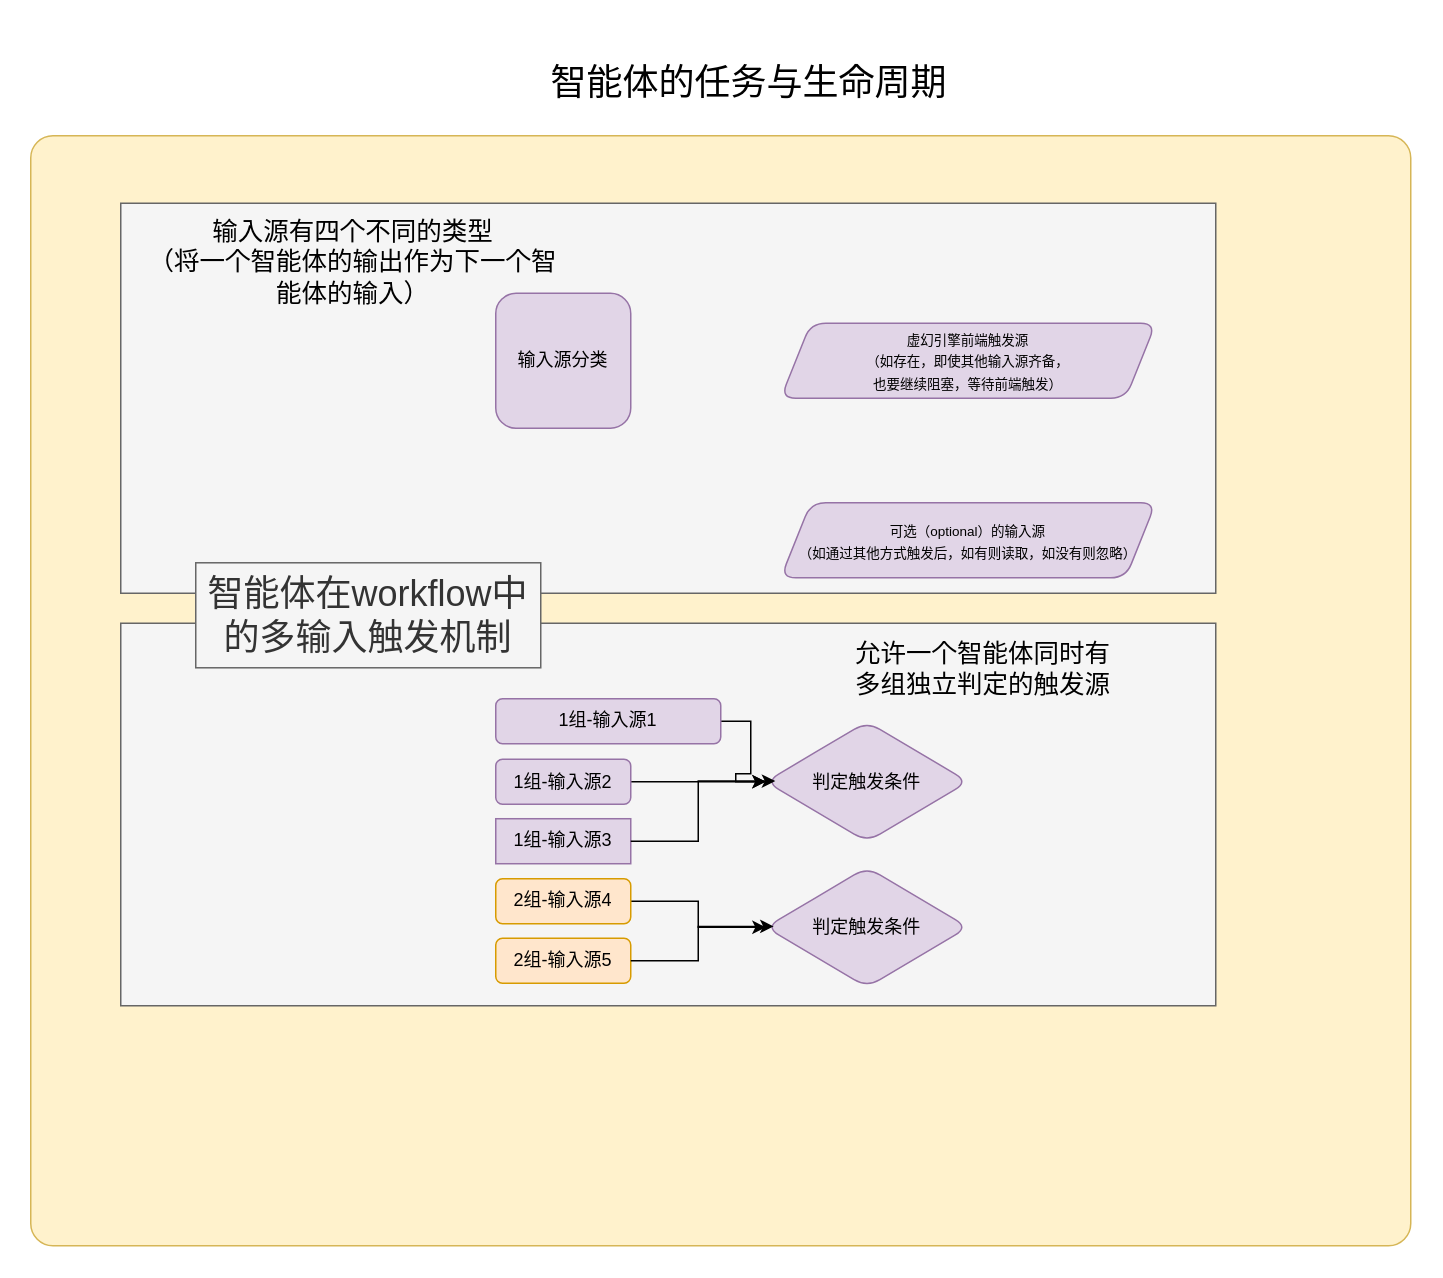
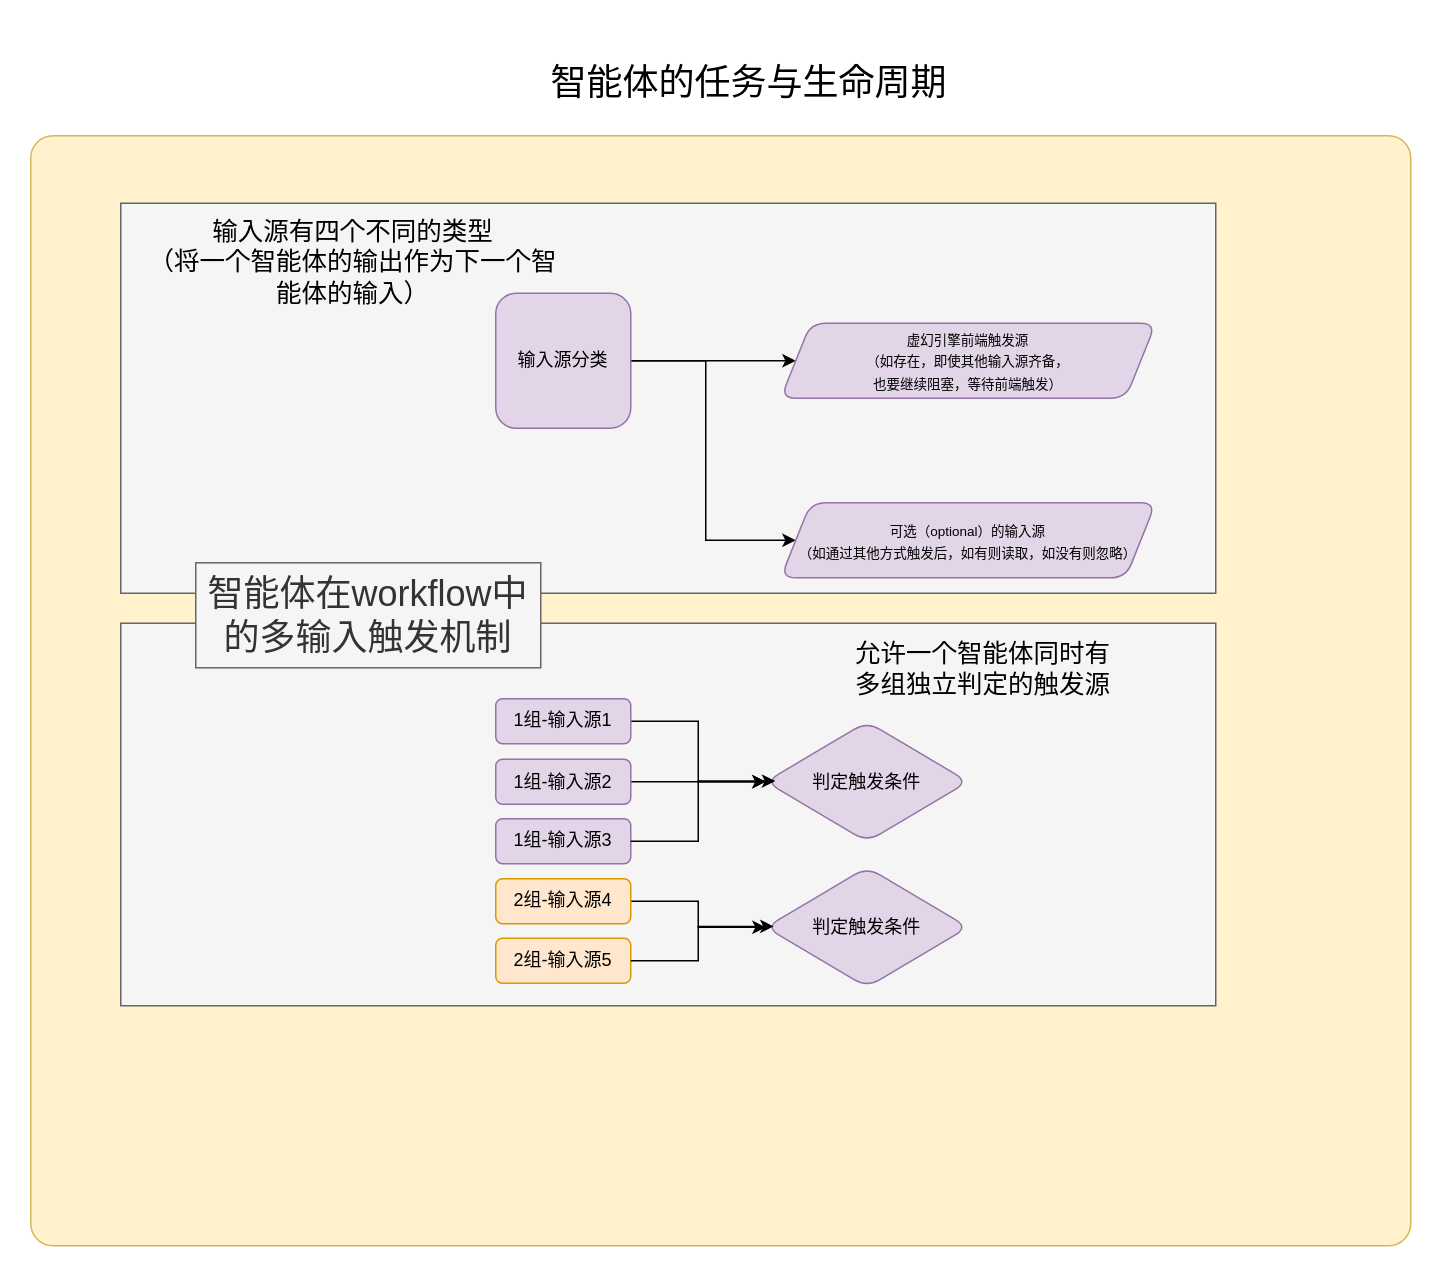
none -> (747, 361)
none -> (706, 491)
(608, 721) -> (563, 721)
(563, 841) -> (563, 841)
